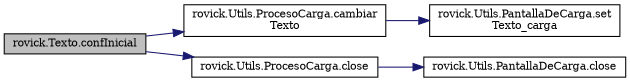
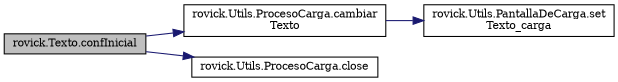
(525, 67) -> none
